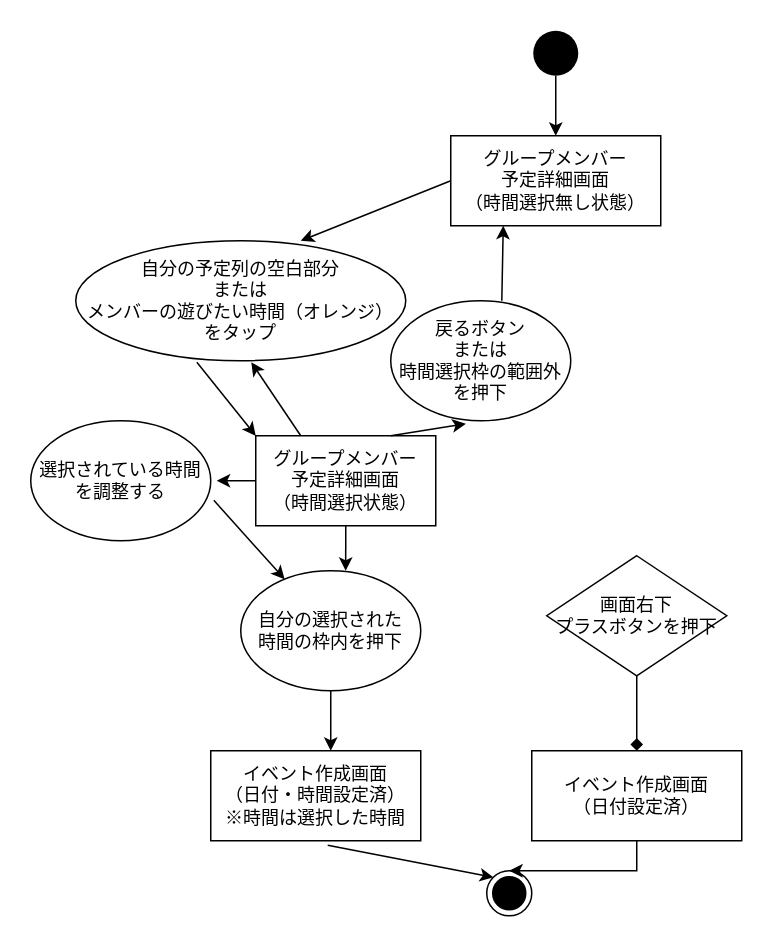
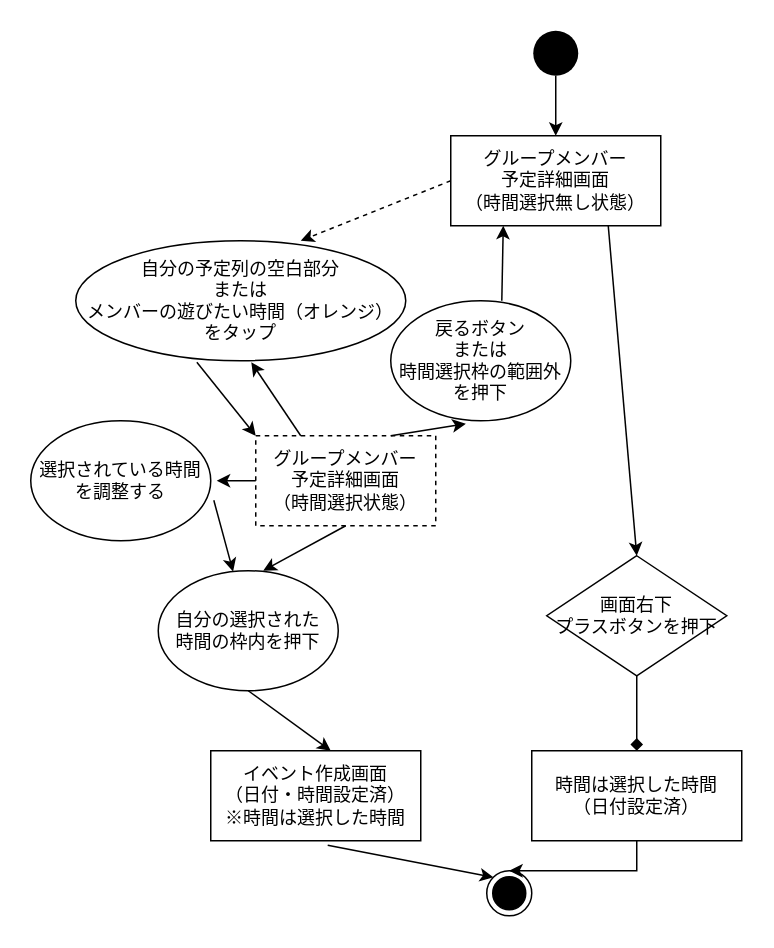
(379, 210) -> (379, 210)
none -> (622, 385)
(346, 481) -> (346, 481)
(331, 631) -> (248, 631)
(637, 796) -> (637, 796)
